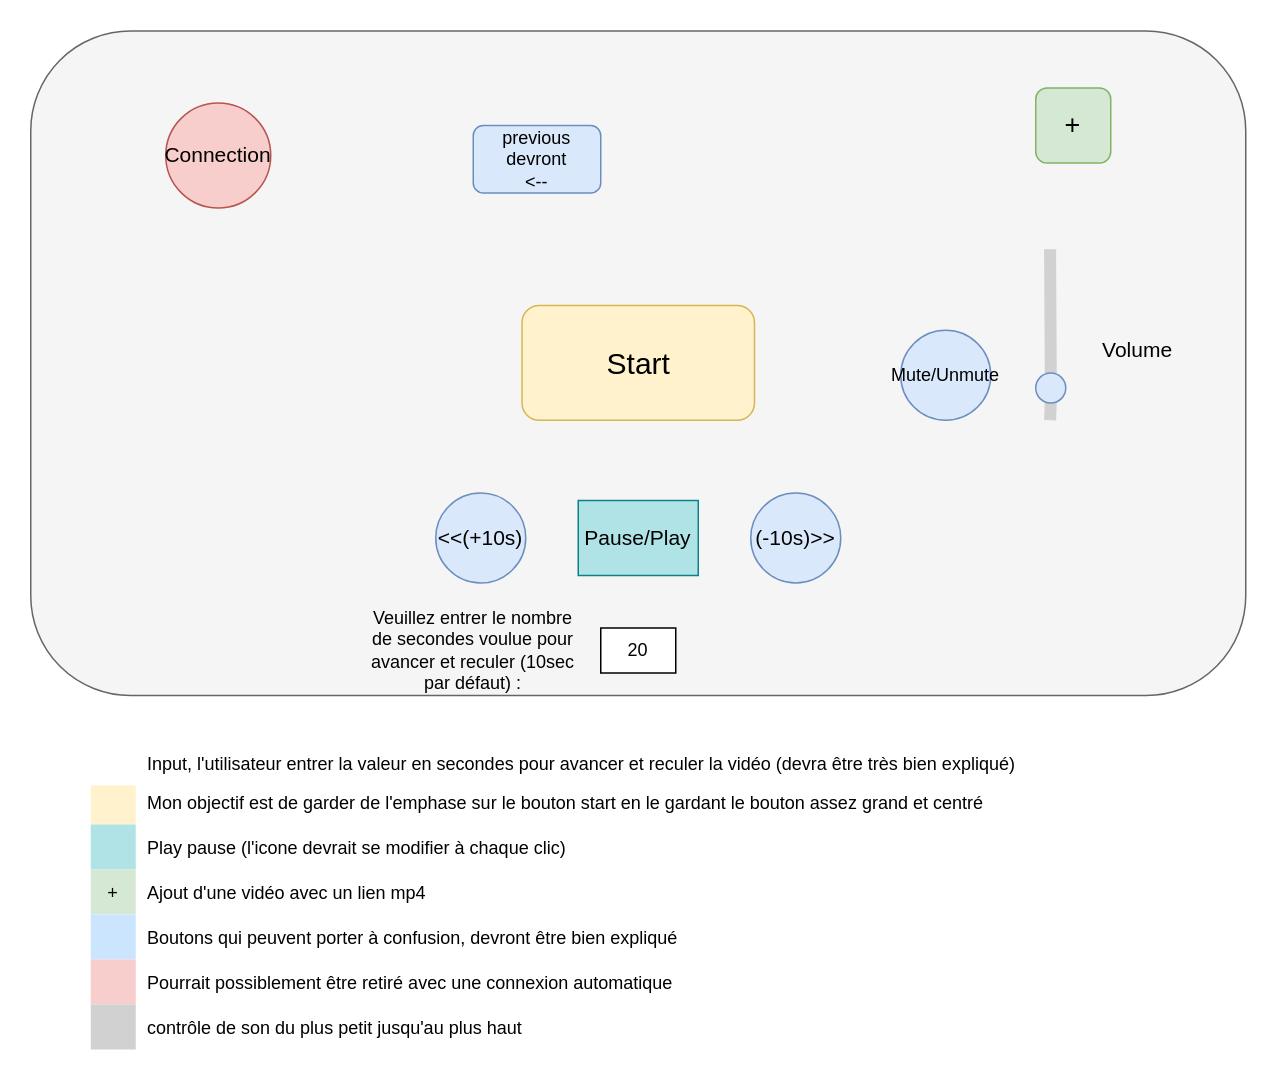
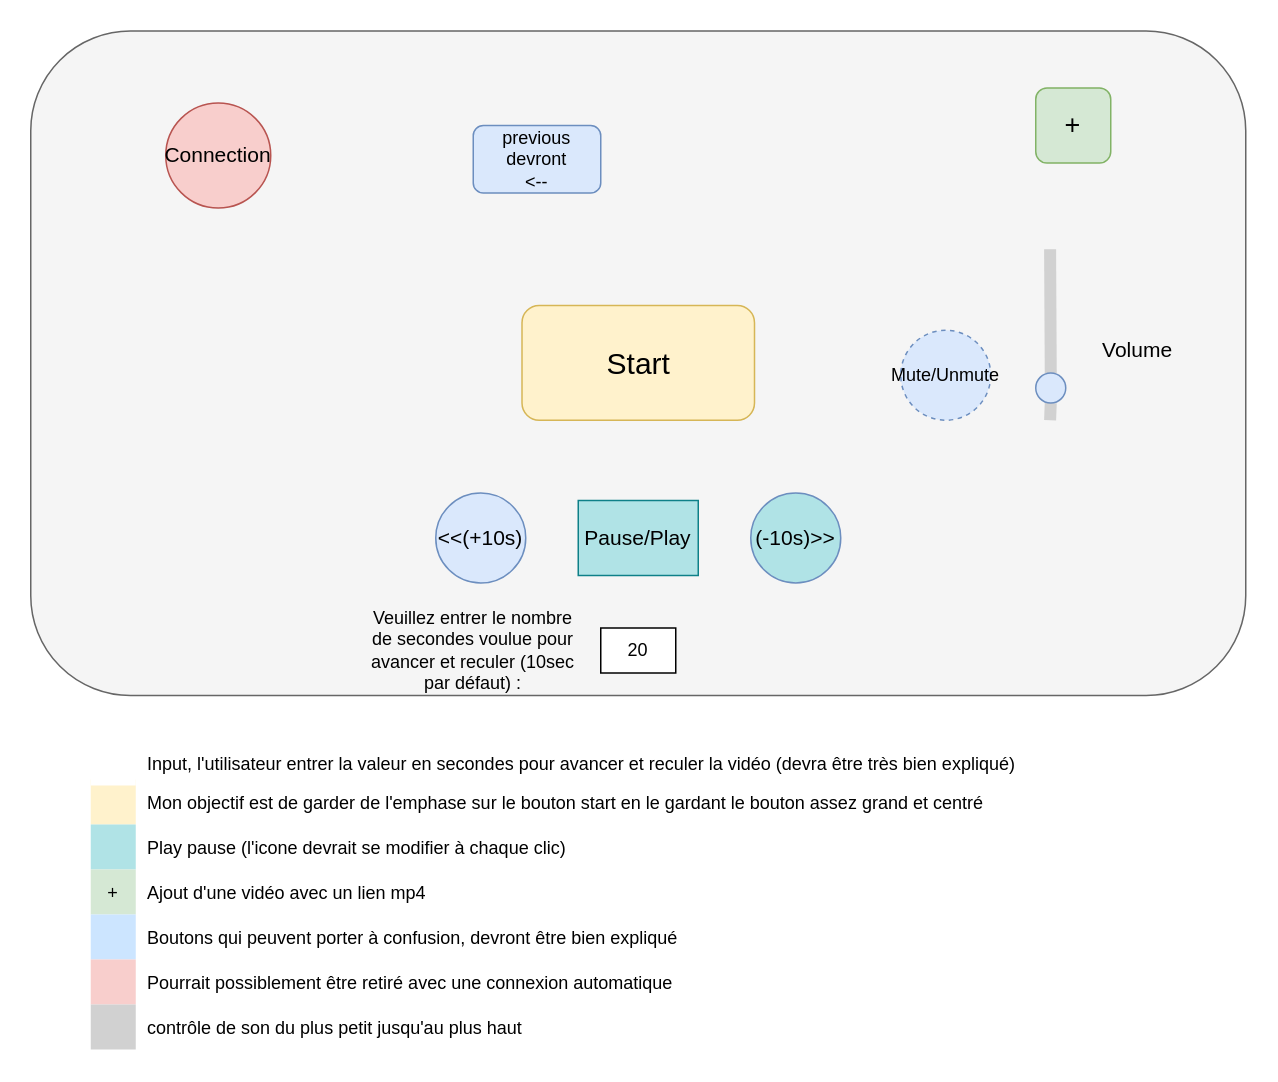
(946, 375) -> (946, 375)
(796, 538) -> (796, 538)
